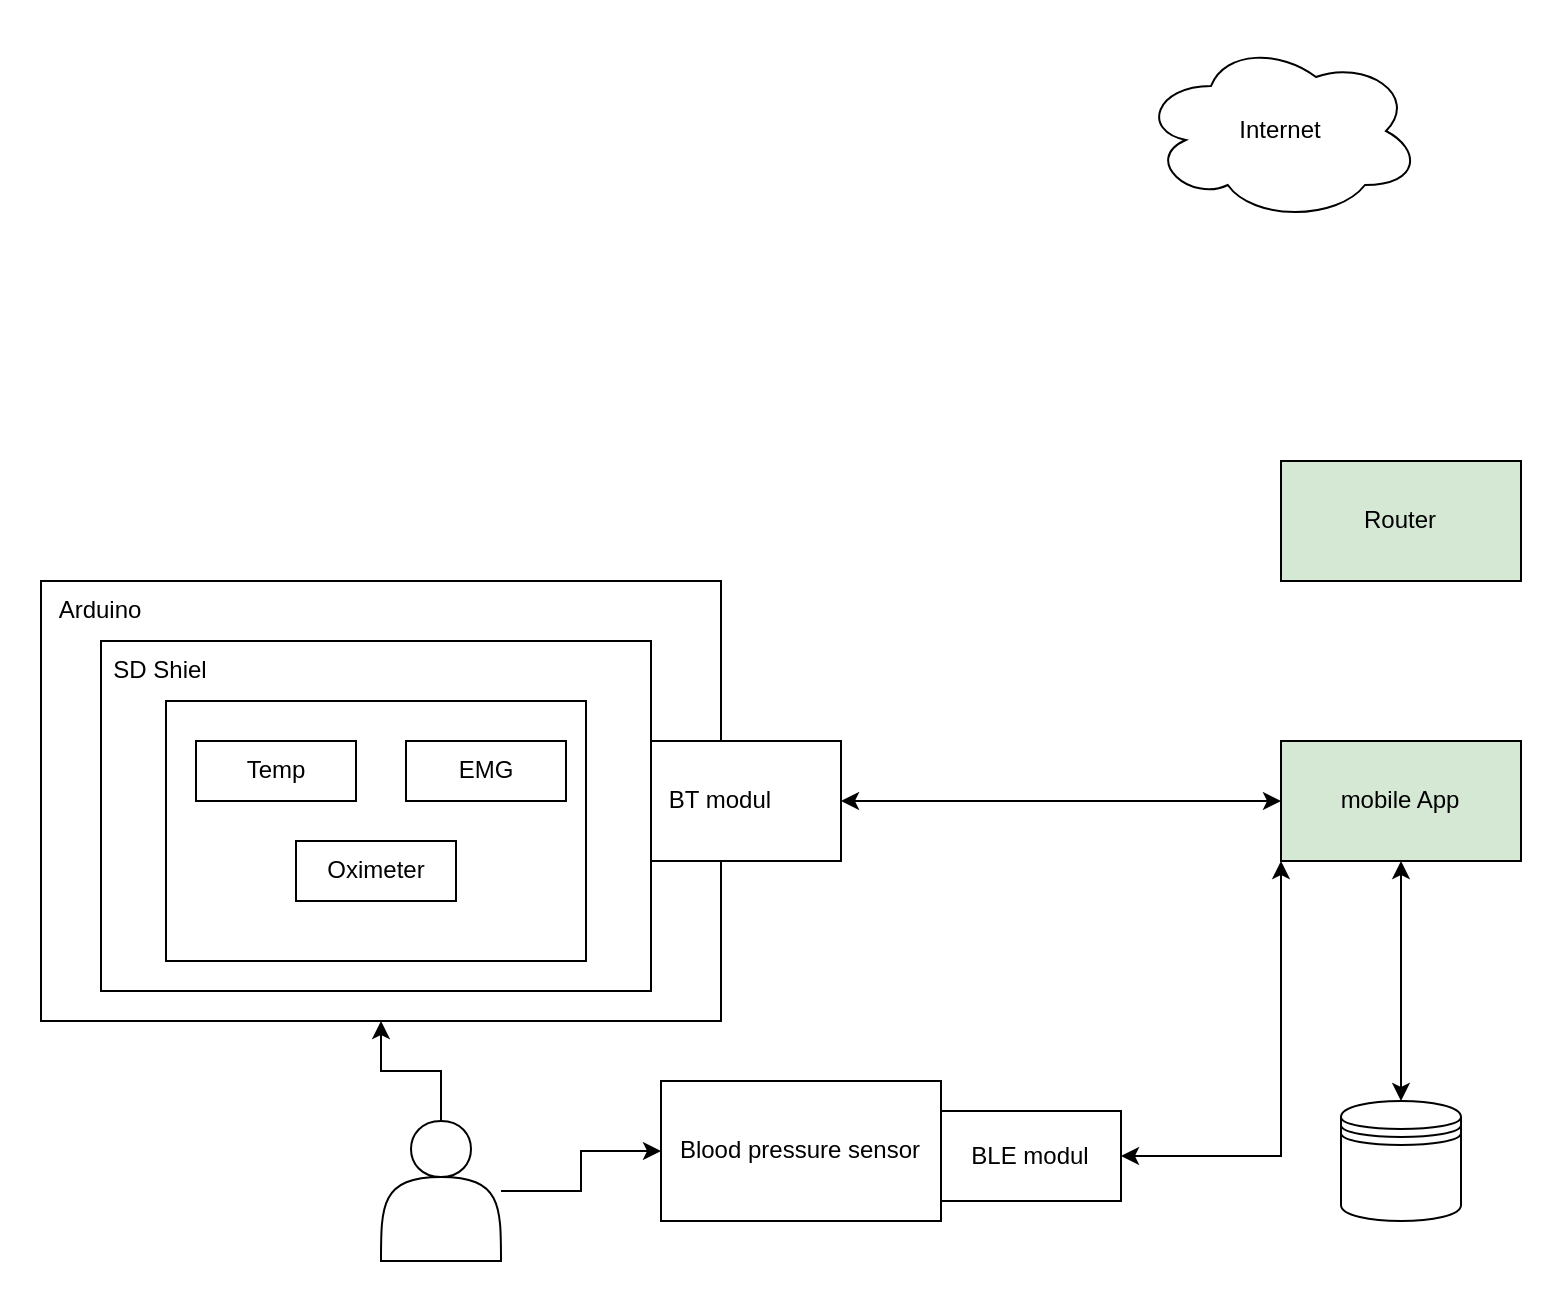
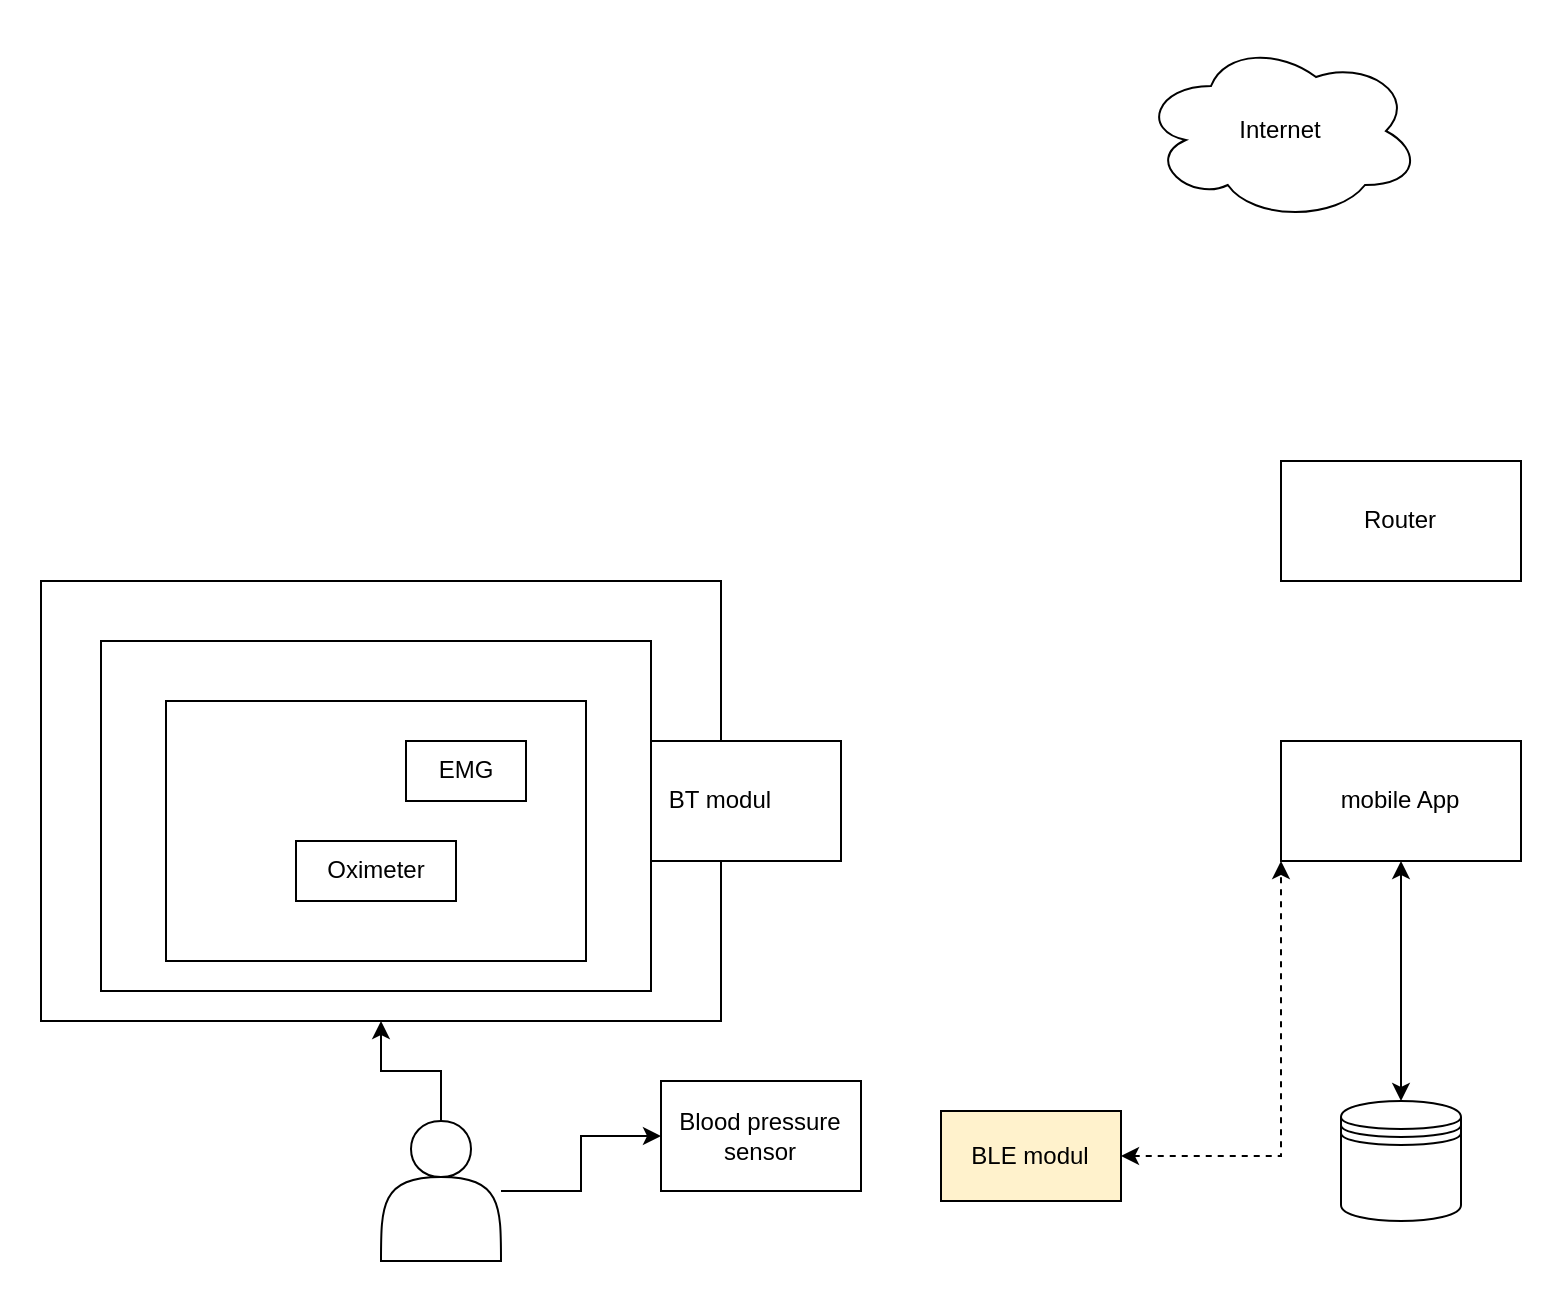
(1401, 521) -> (1401, 521)
(101, 611) -> none
(161, 671) -> none
(276, 771) -> none
(486, 771) -> (466, 771)
(1061, 801) -> (548, 801)
(1401, 801) -> (1401, 801)
(1281, 1087) -> (1281, 1087)
(801, 1151) -> (761, 1136)
(1031, 1156) -> (1031, 1156)
